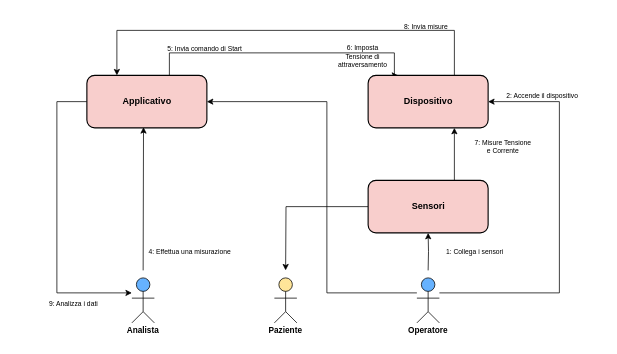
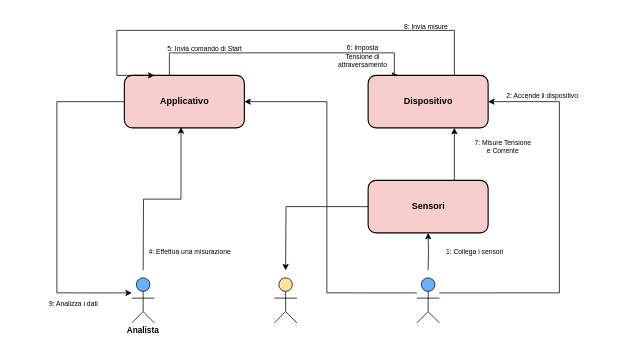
(147, 102) -> (184, 102)
(285, 330) -> none
(428, 330) -> none
